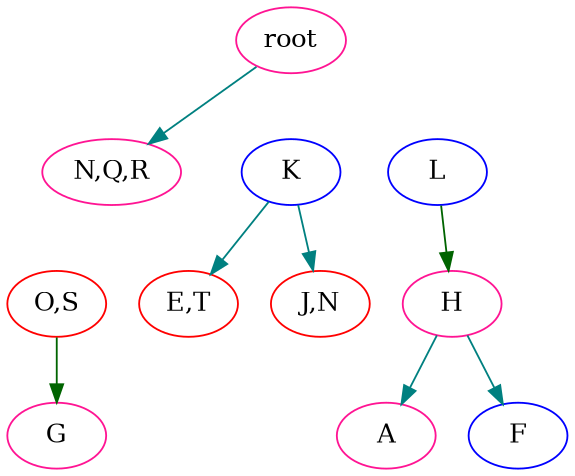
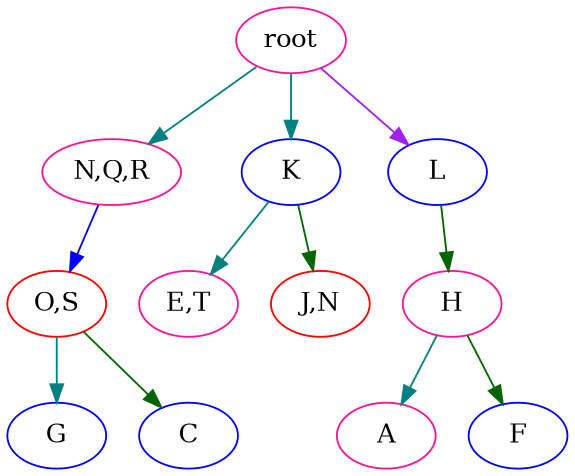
none -> (291, 97)
none -> (358, 100)
(304, 229) -> (304, 229)
none -> (88, 230)
(189, 304) -> (189, 304)
(57, 361) -> (57, 361)
(481, 362) -> (481, 362)
(57, 436) -> (57, 436)
none -> (189, 436)
